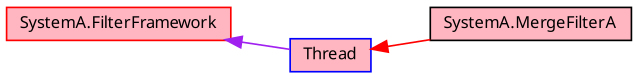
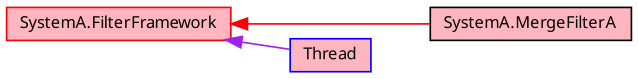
(409, 43) -> (339, 24)
